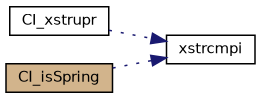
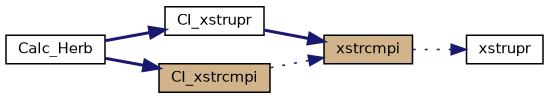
(130, 34) -> (286, 34)
none -> (56, 50)
(211, 50) -> (368, 50)
none -> (505, 50)
(59, 78) -> (214, 78)
